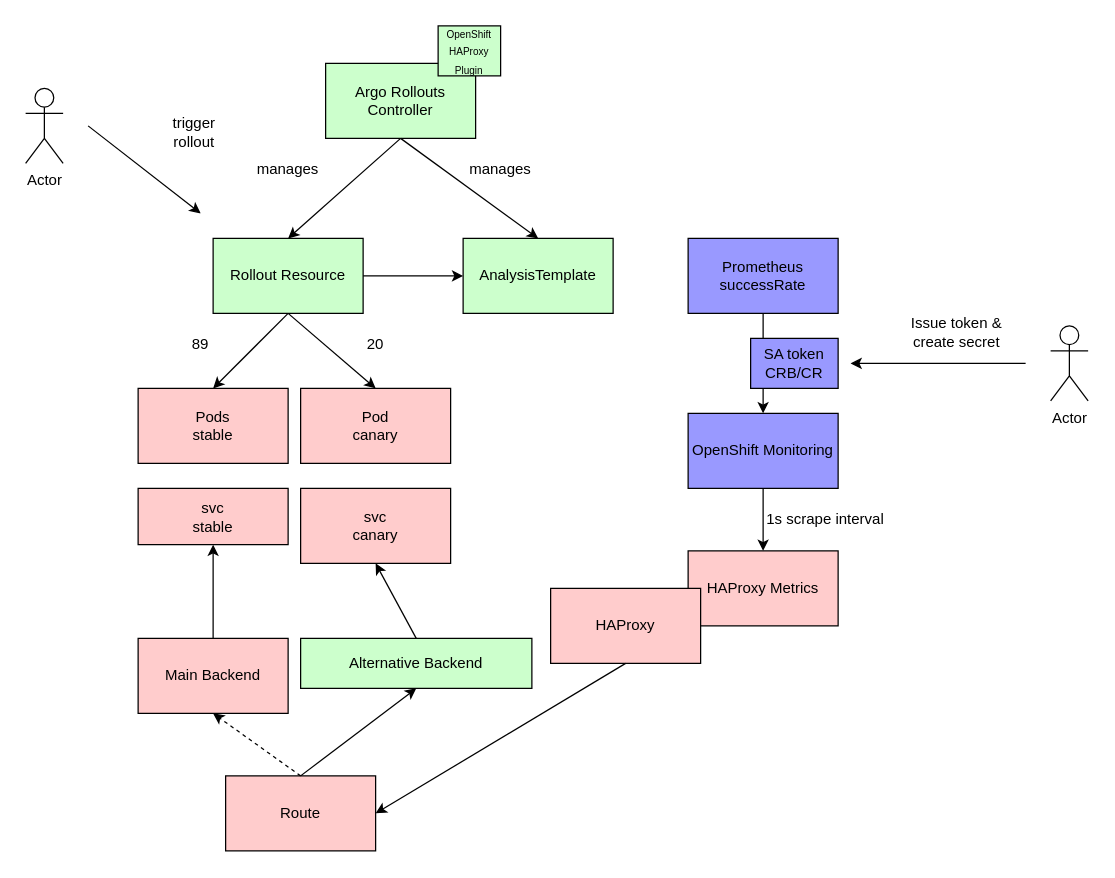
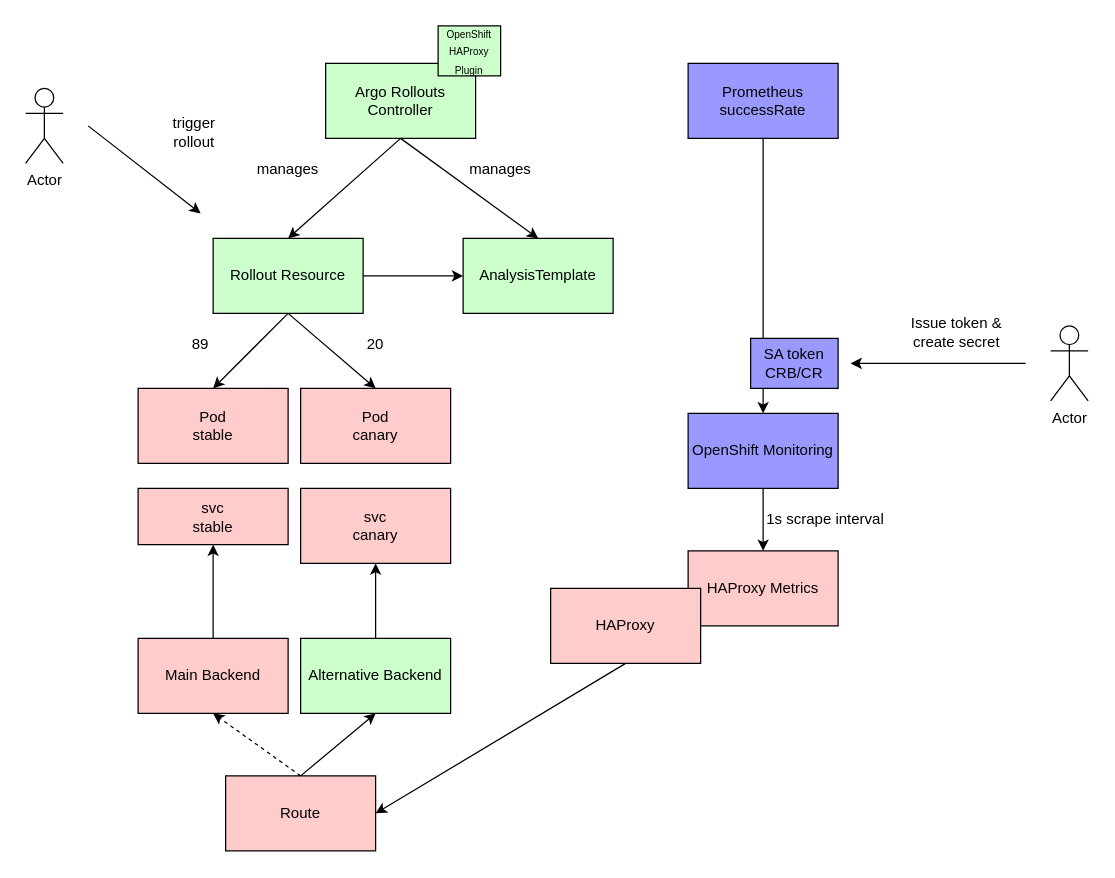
(763, 276) -> (763, 101)
(213, 426) -> (213, 426)
(416, 663) -> (376, 676)
